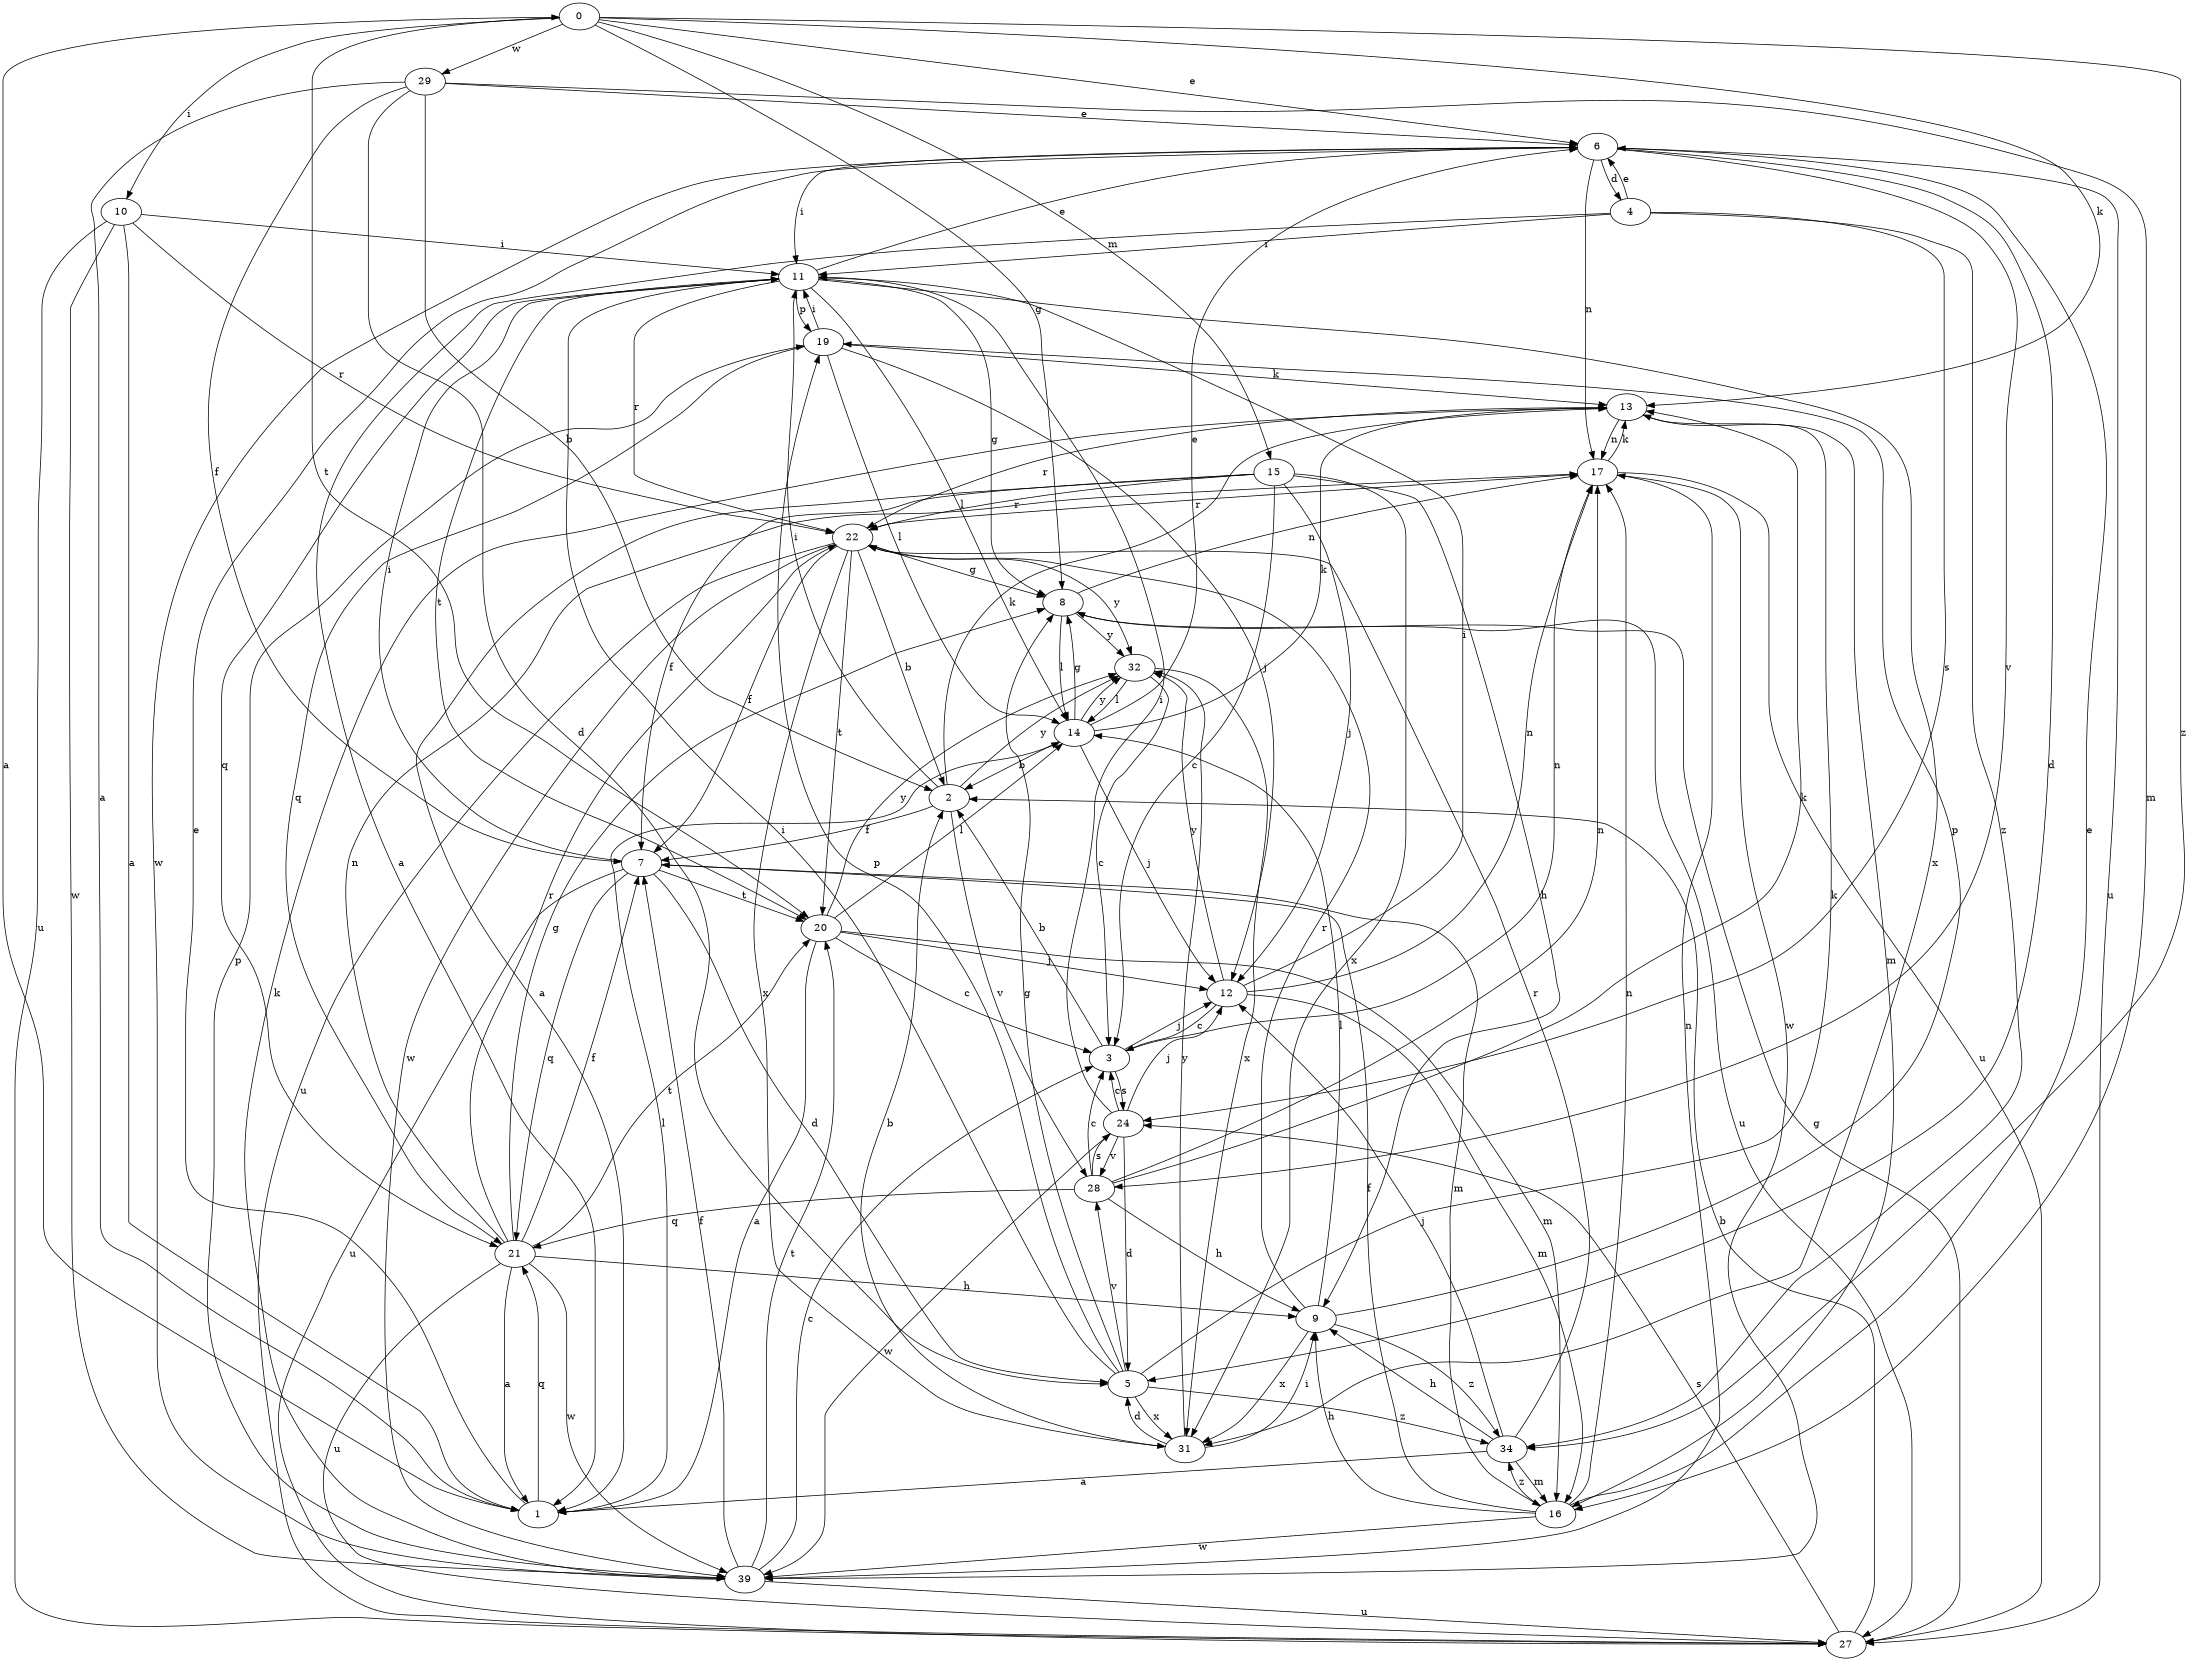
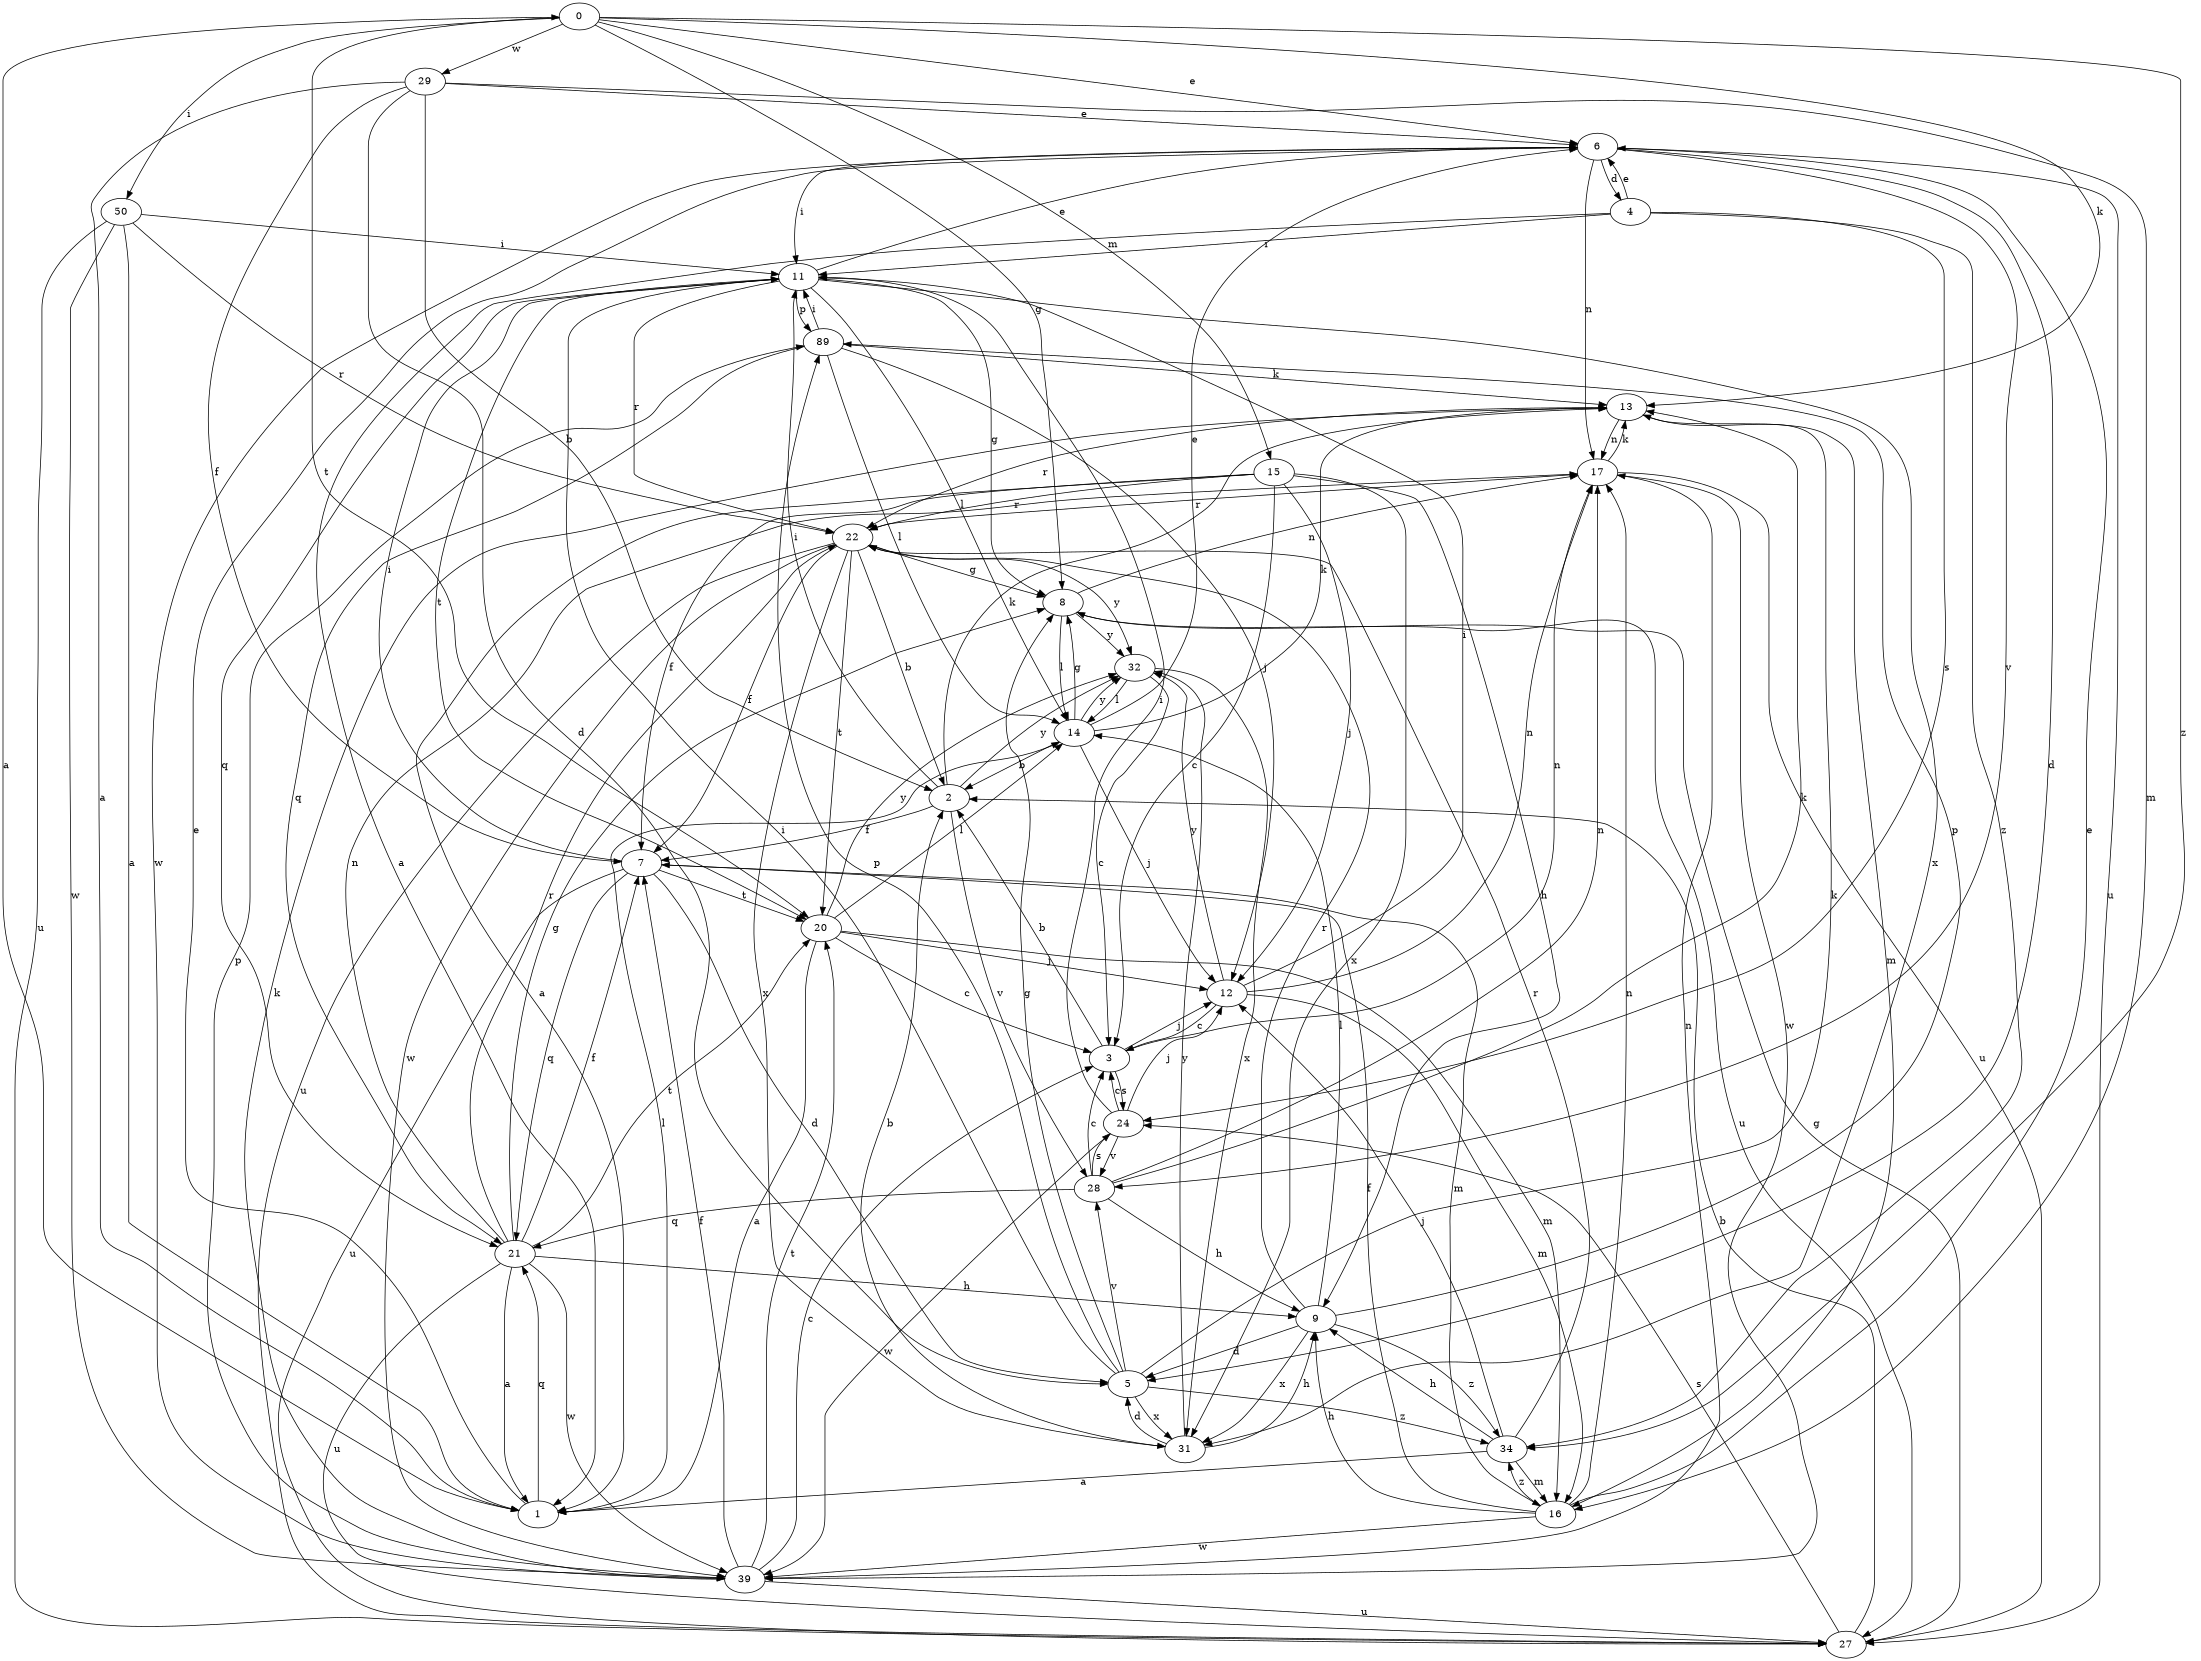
(121, 212) -> (121, 212)
(823, 342) -> (823, 342)
(1126, 1250) -> (1226, 1350)
(1307, 1384) -> (1307, 1384)
